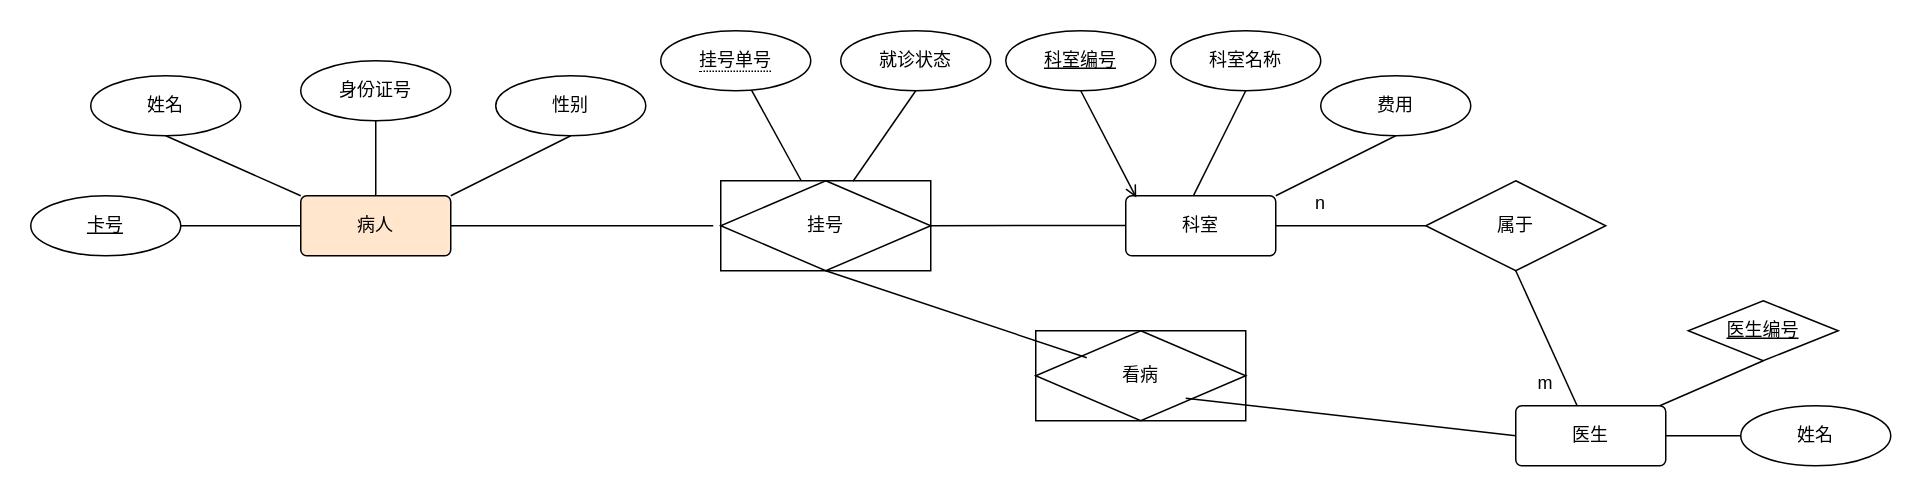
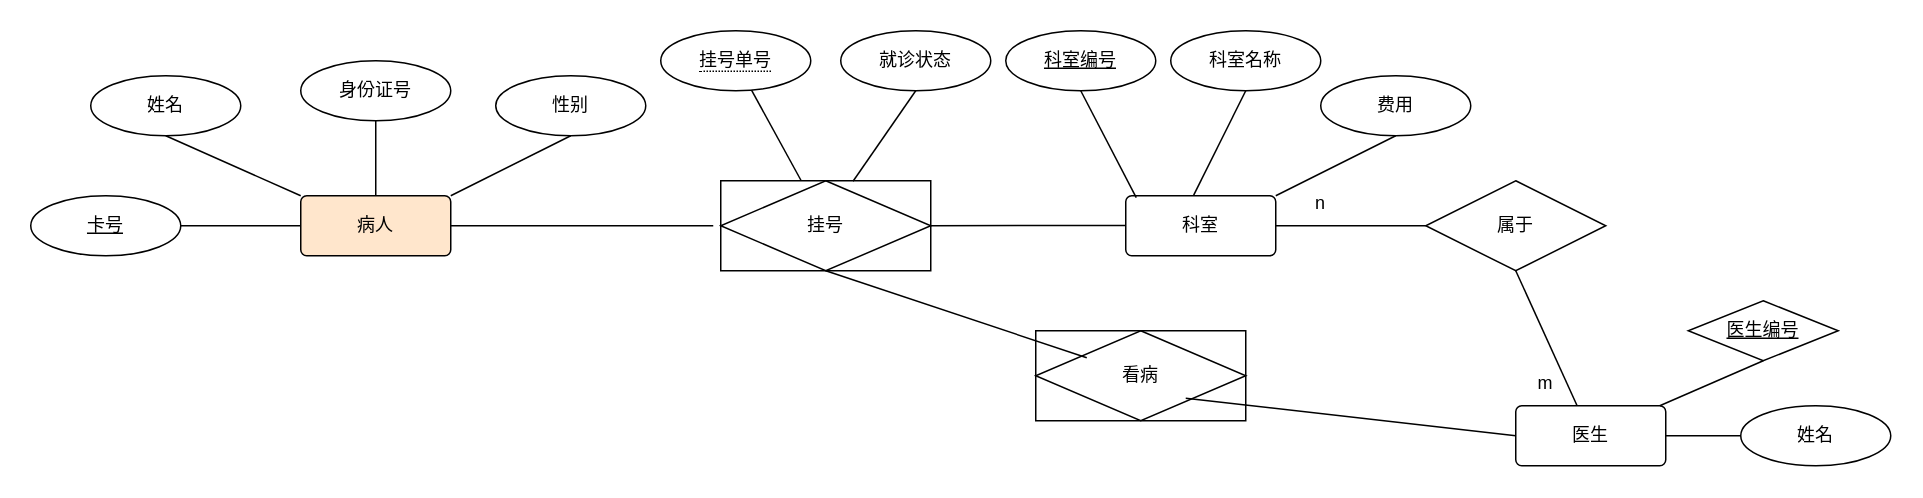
(1133, 192) -> (1134, 193)
